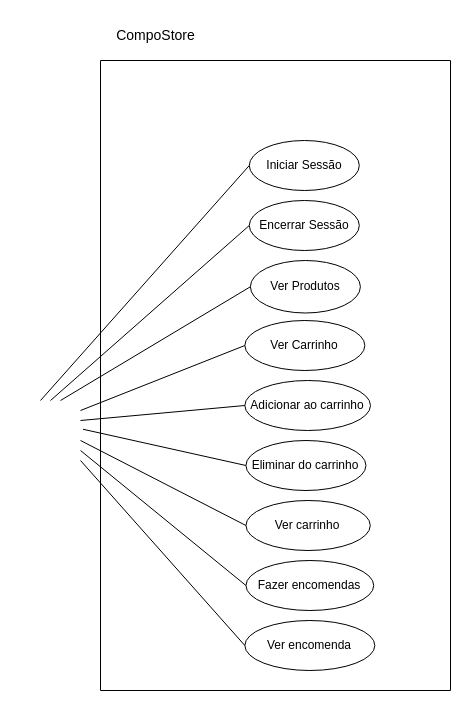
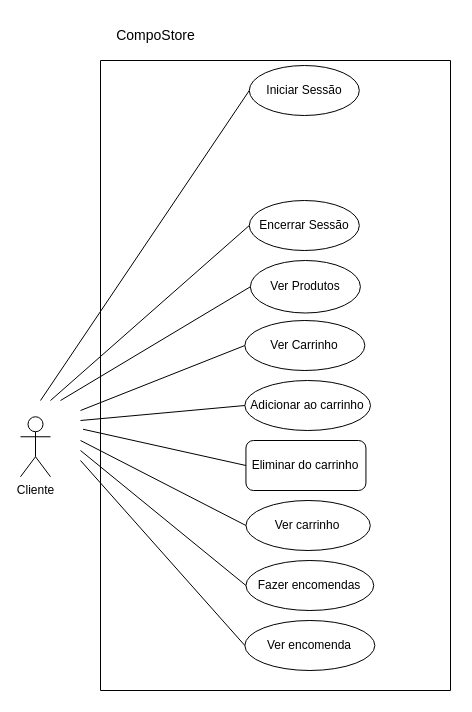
(304, 166) -> (304, 91)
none -> (36, 447)
(306, 466) -> (306, 466)
